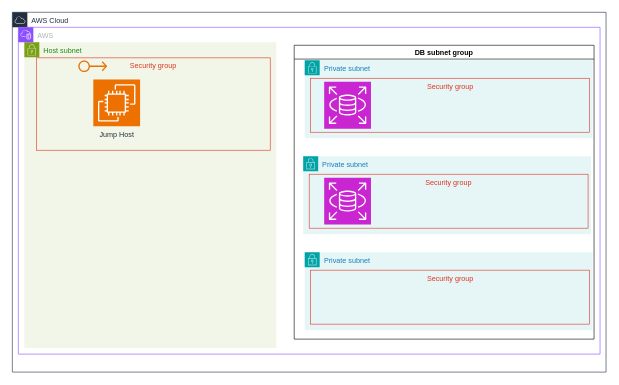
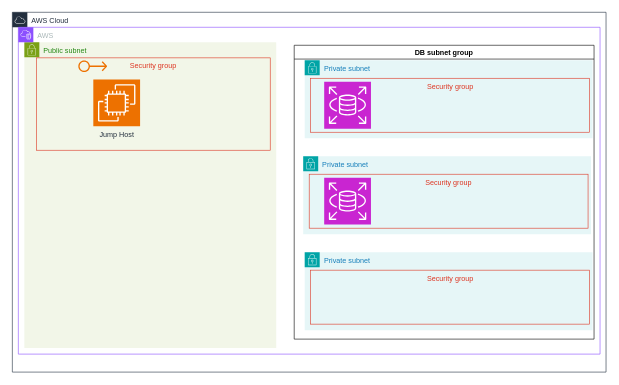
(65, 51) -> (67, 51)
